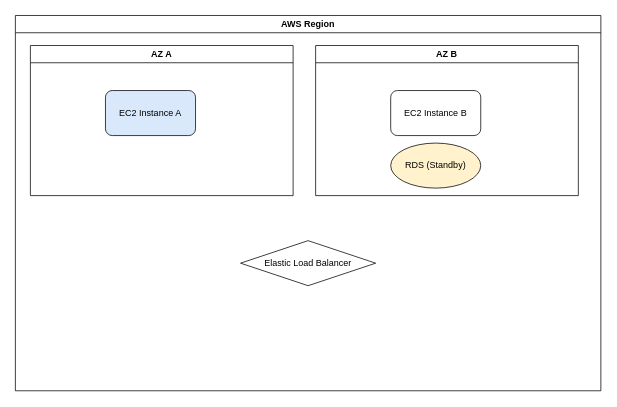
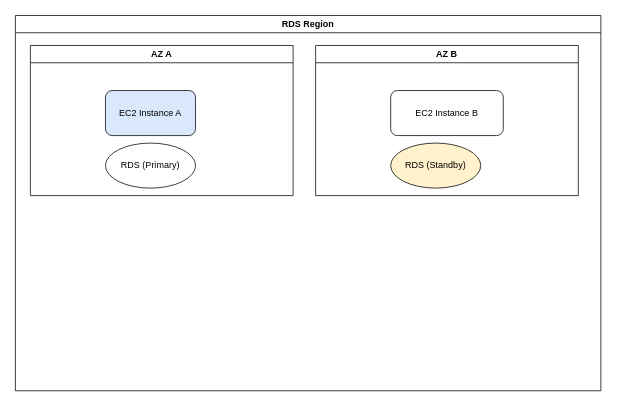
(308, 24) -> (308, 24)
(435, 113) -> (447, 113)
none -> (150, 165)
(308, 263) -> none
